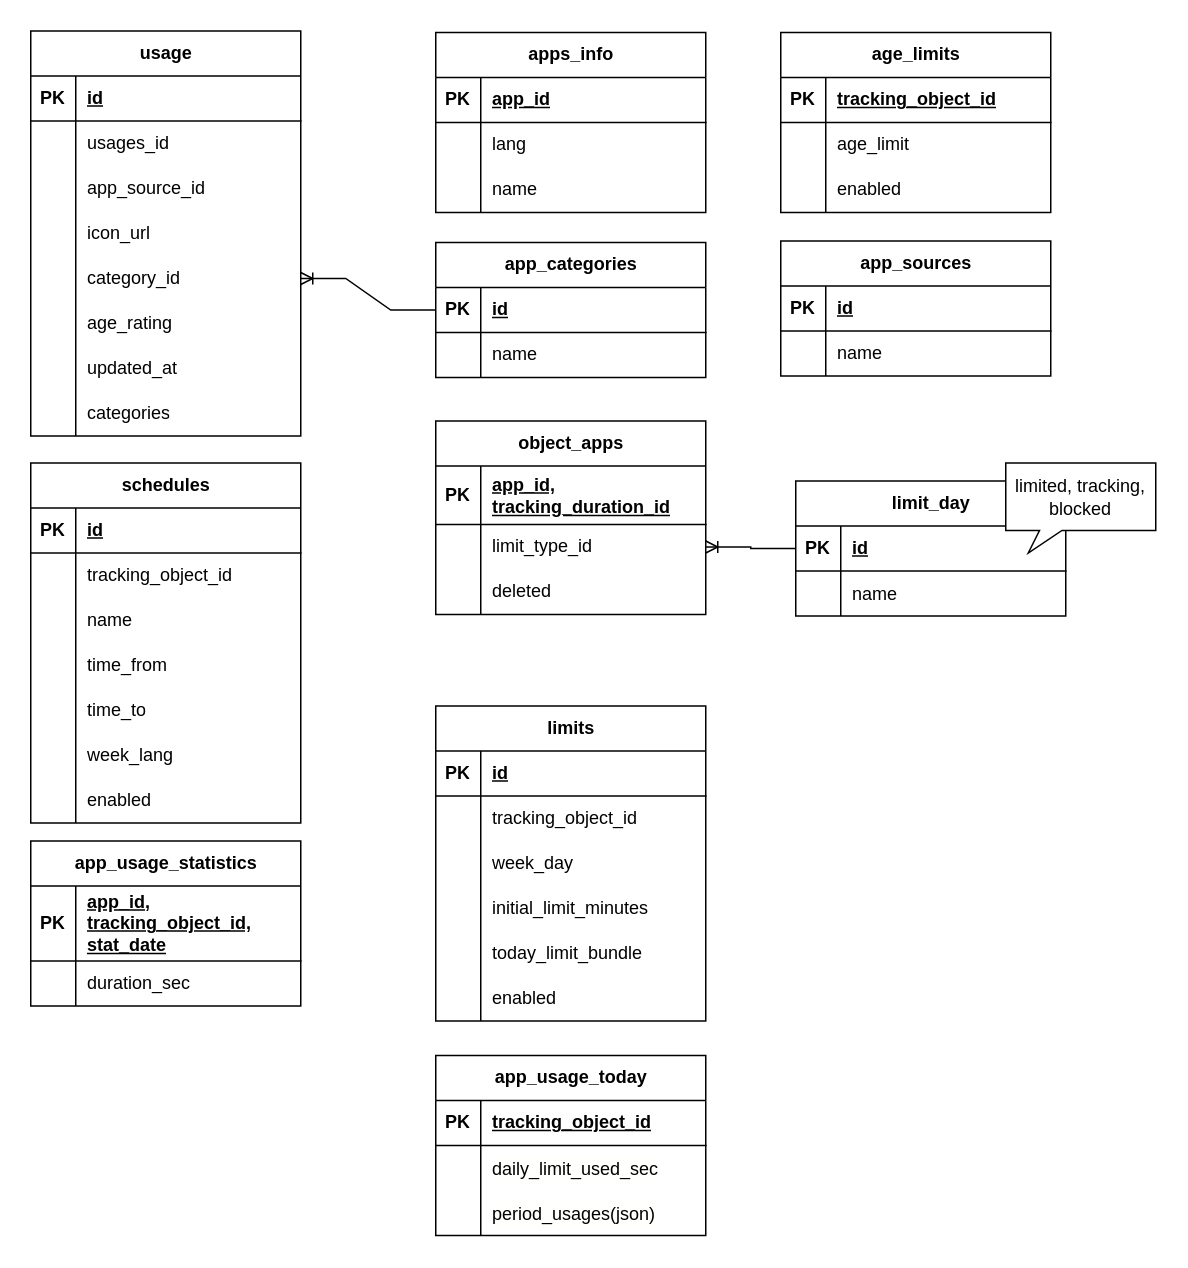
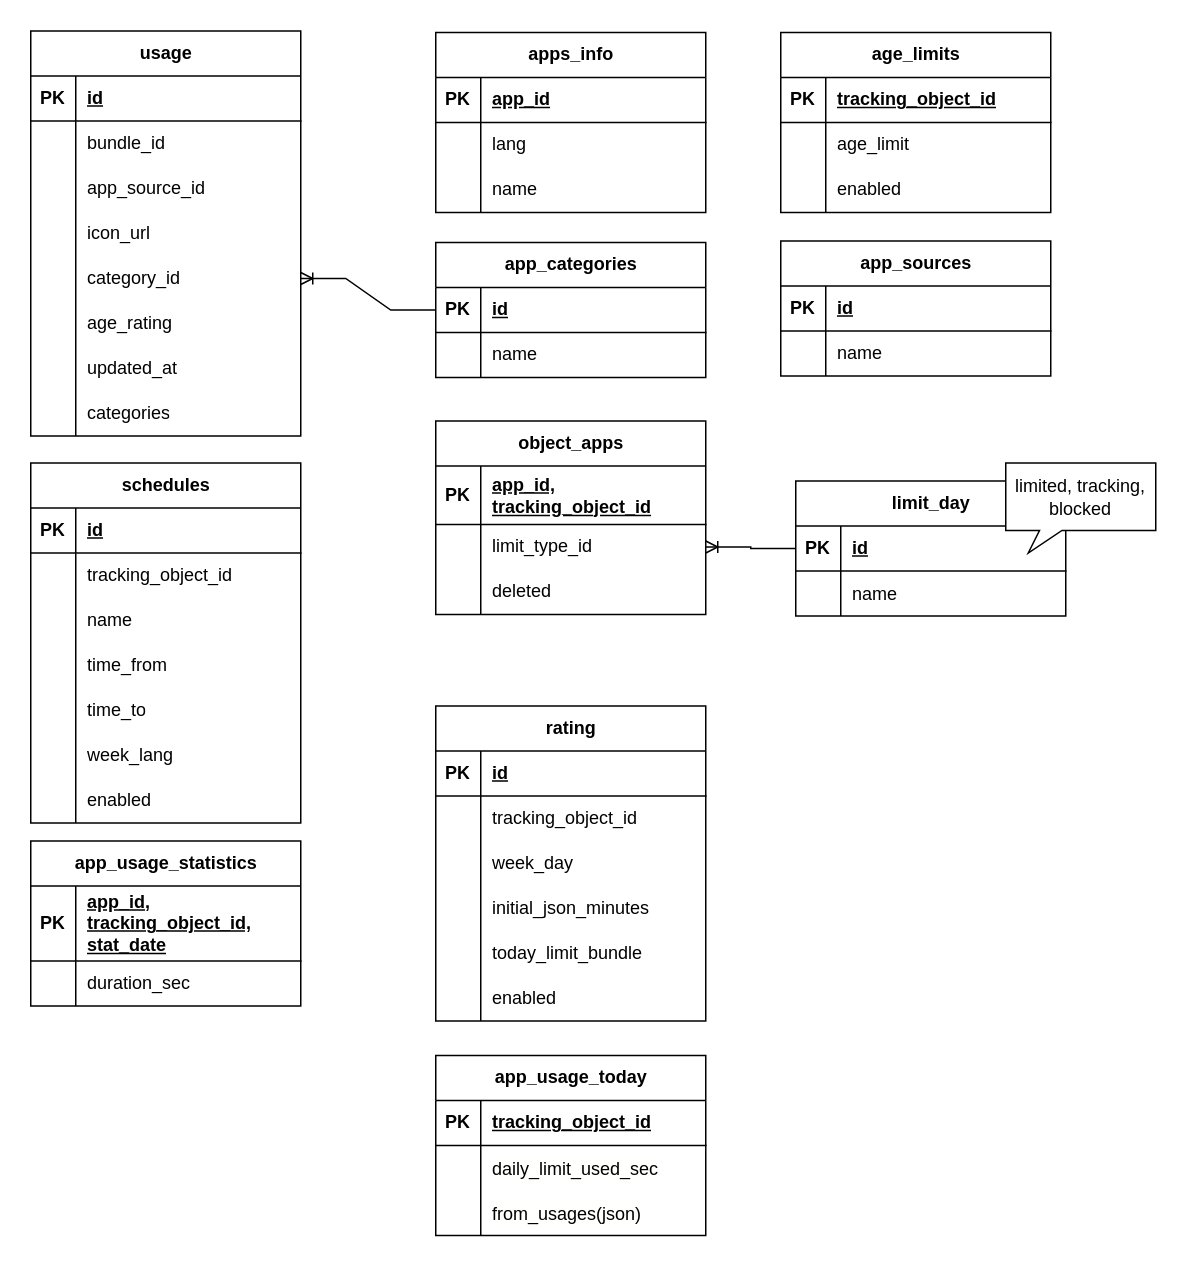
(131, 143) -> (128, 143)
(599, 496) -> (599, 496)
(572, 728) -> (572, 728)
(580, 908) -> (582, 908)
(586, 1213) -> (578, 1213)
